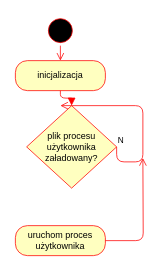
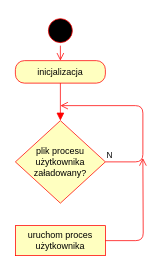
(60, 75) -> (60, 72)
(72, 147) -> (60, 162)
(60, 240) -> (60, 240)
